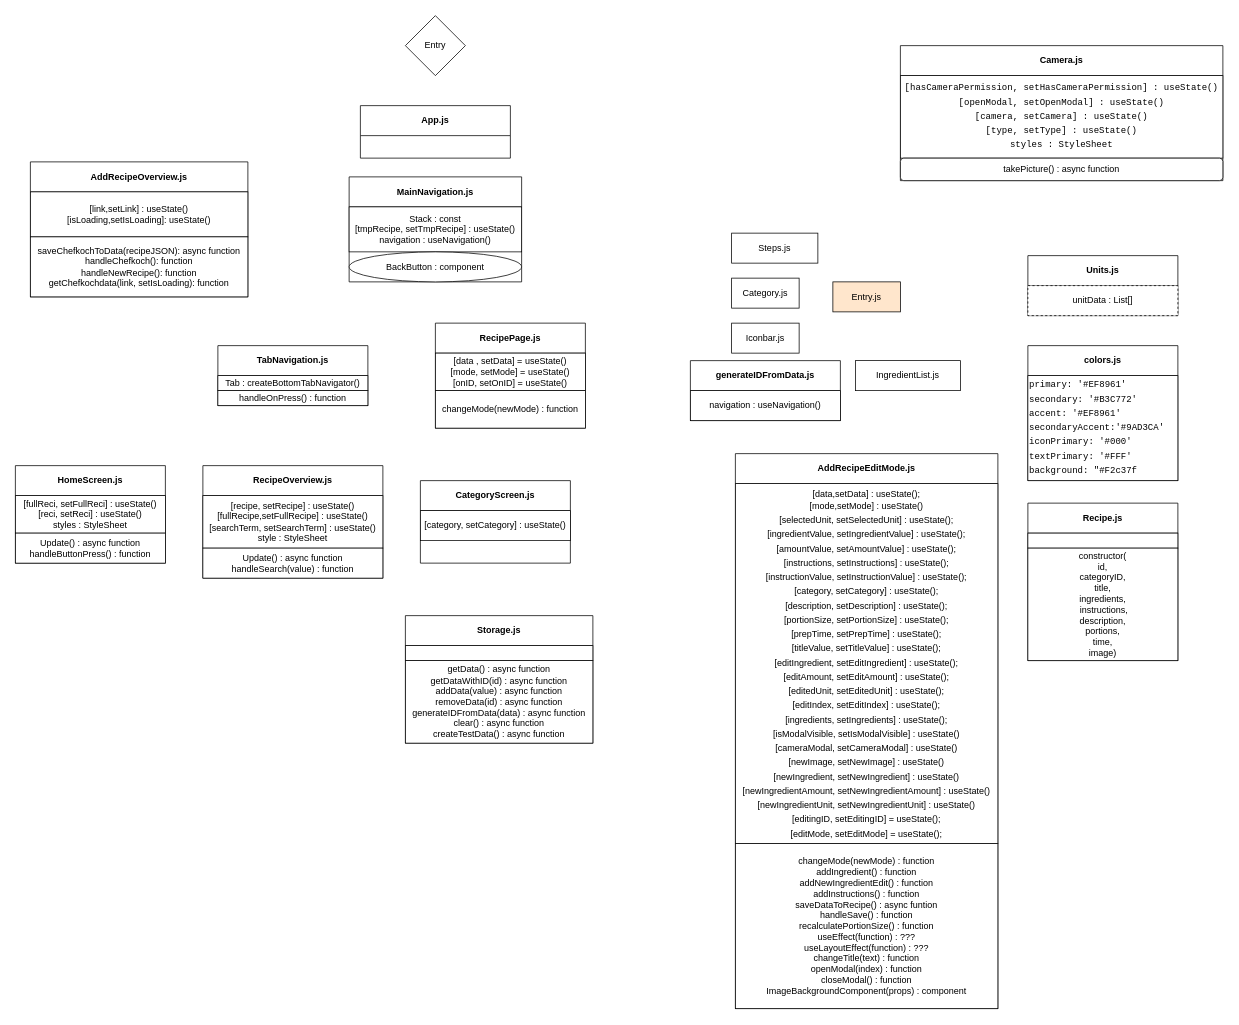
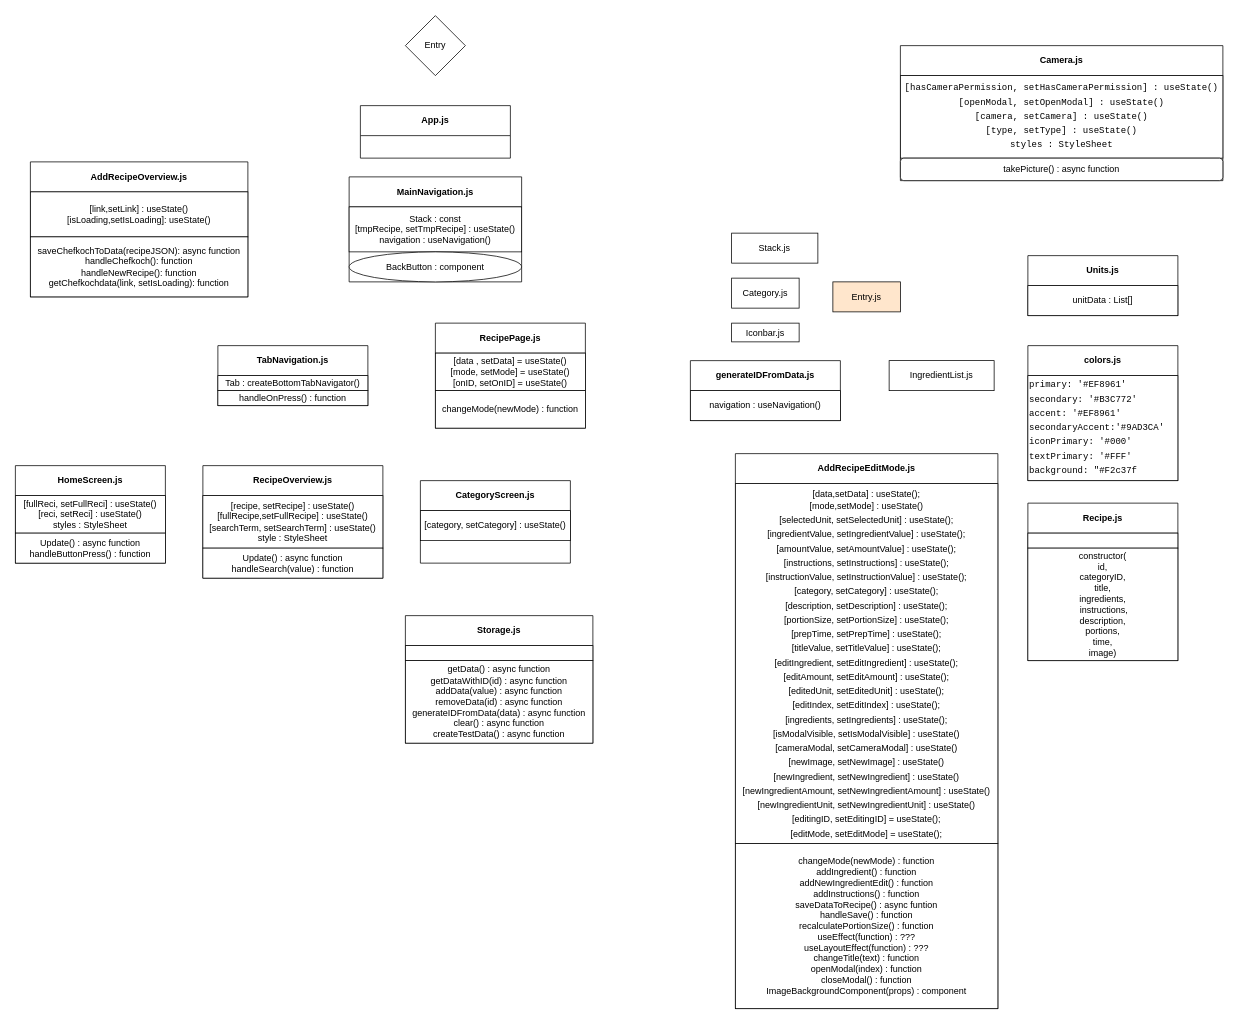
(775, 248) -> (775, 248)
(1103, 300) -> (1103, 300)
(765, 338) -> (765, 332)
(908, 375) -> (942, 375)
